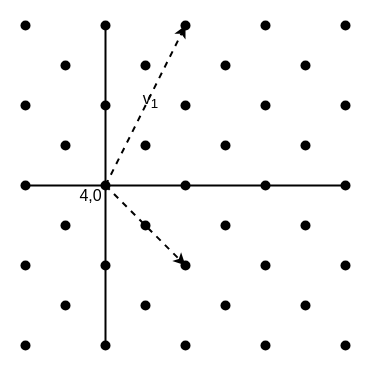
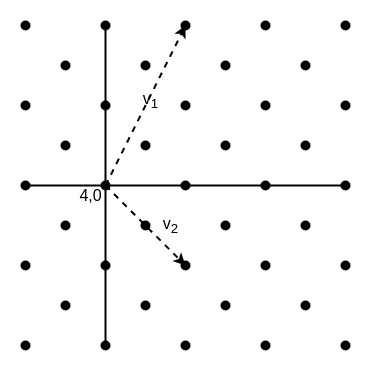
none -> (171, 226)
